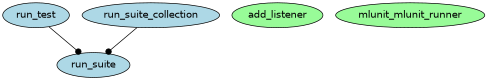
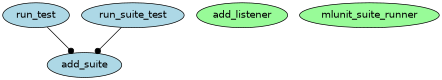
(151, 15) -> (133, 15)
(410, 15) -> (369, 15)
(93, 65) -> (84, 65)
